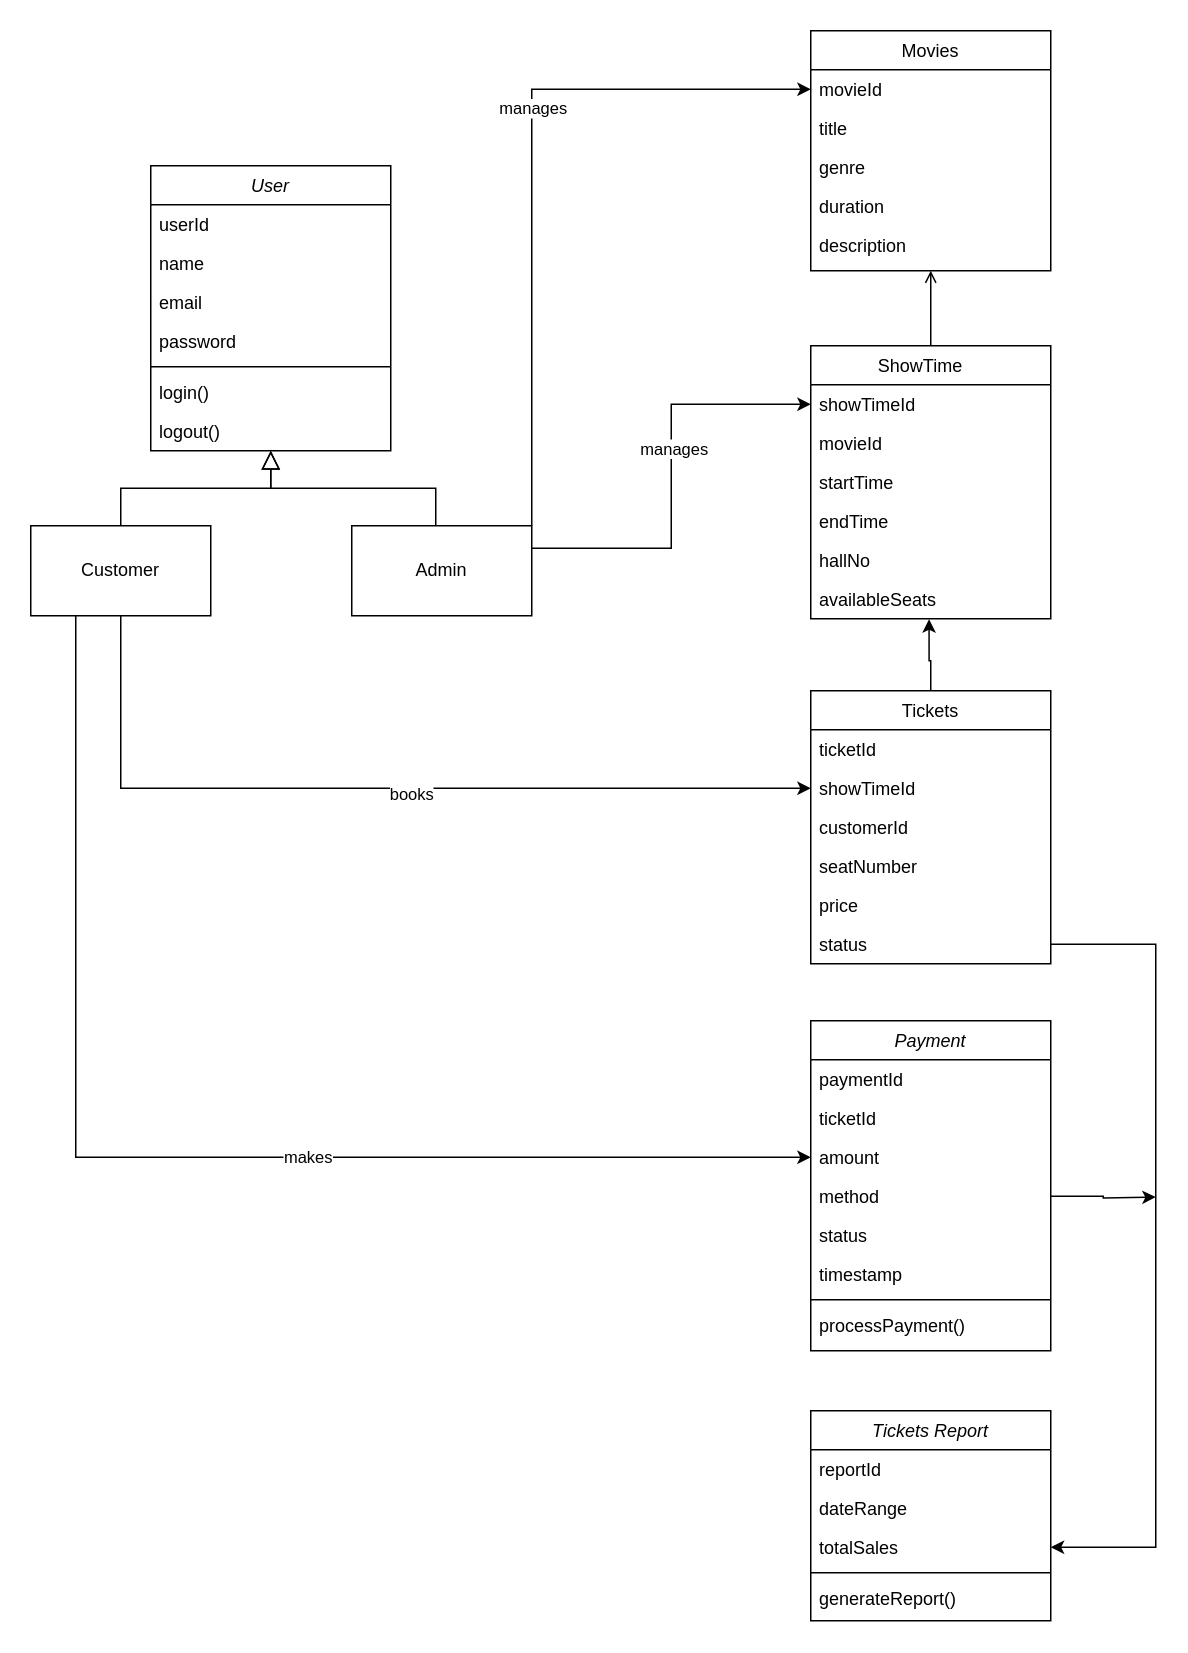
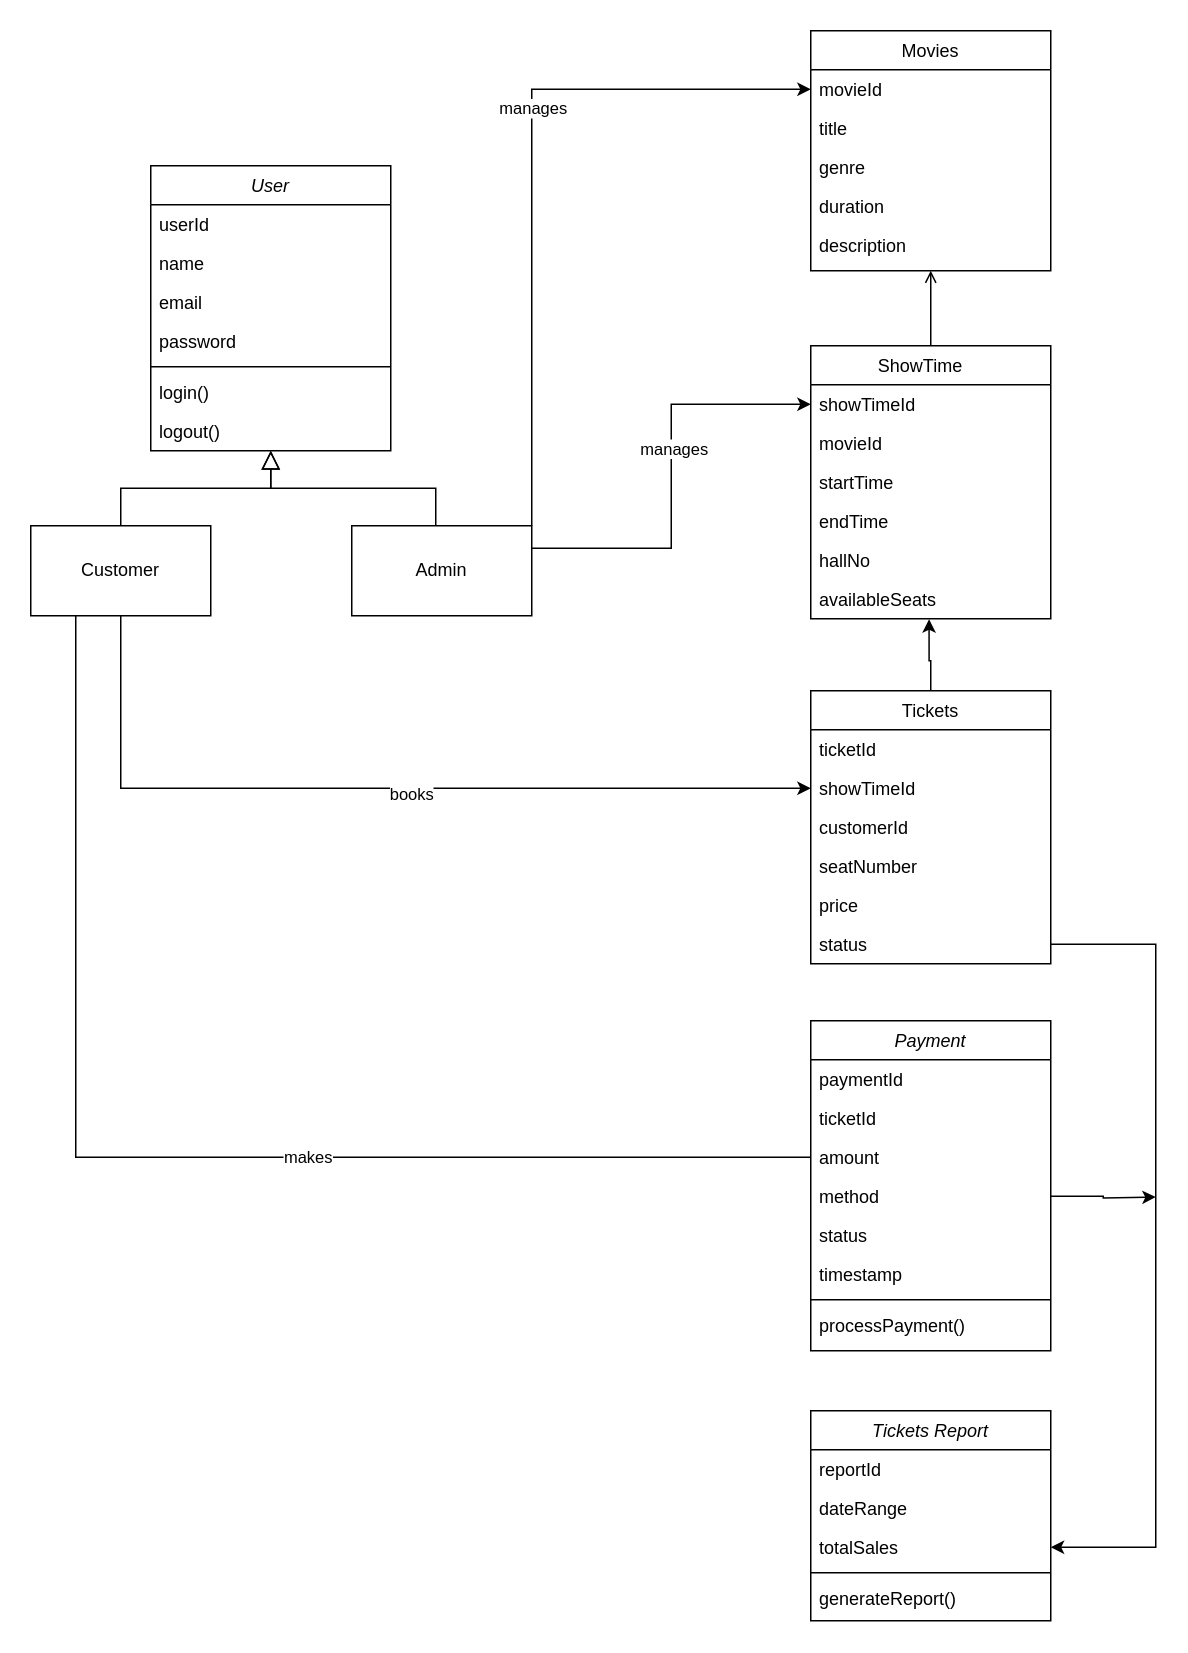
(799, 1157) -> (802, 1157)
